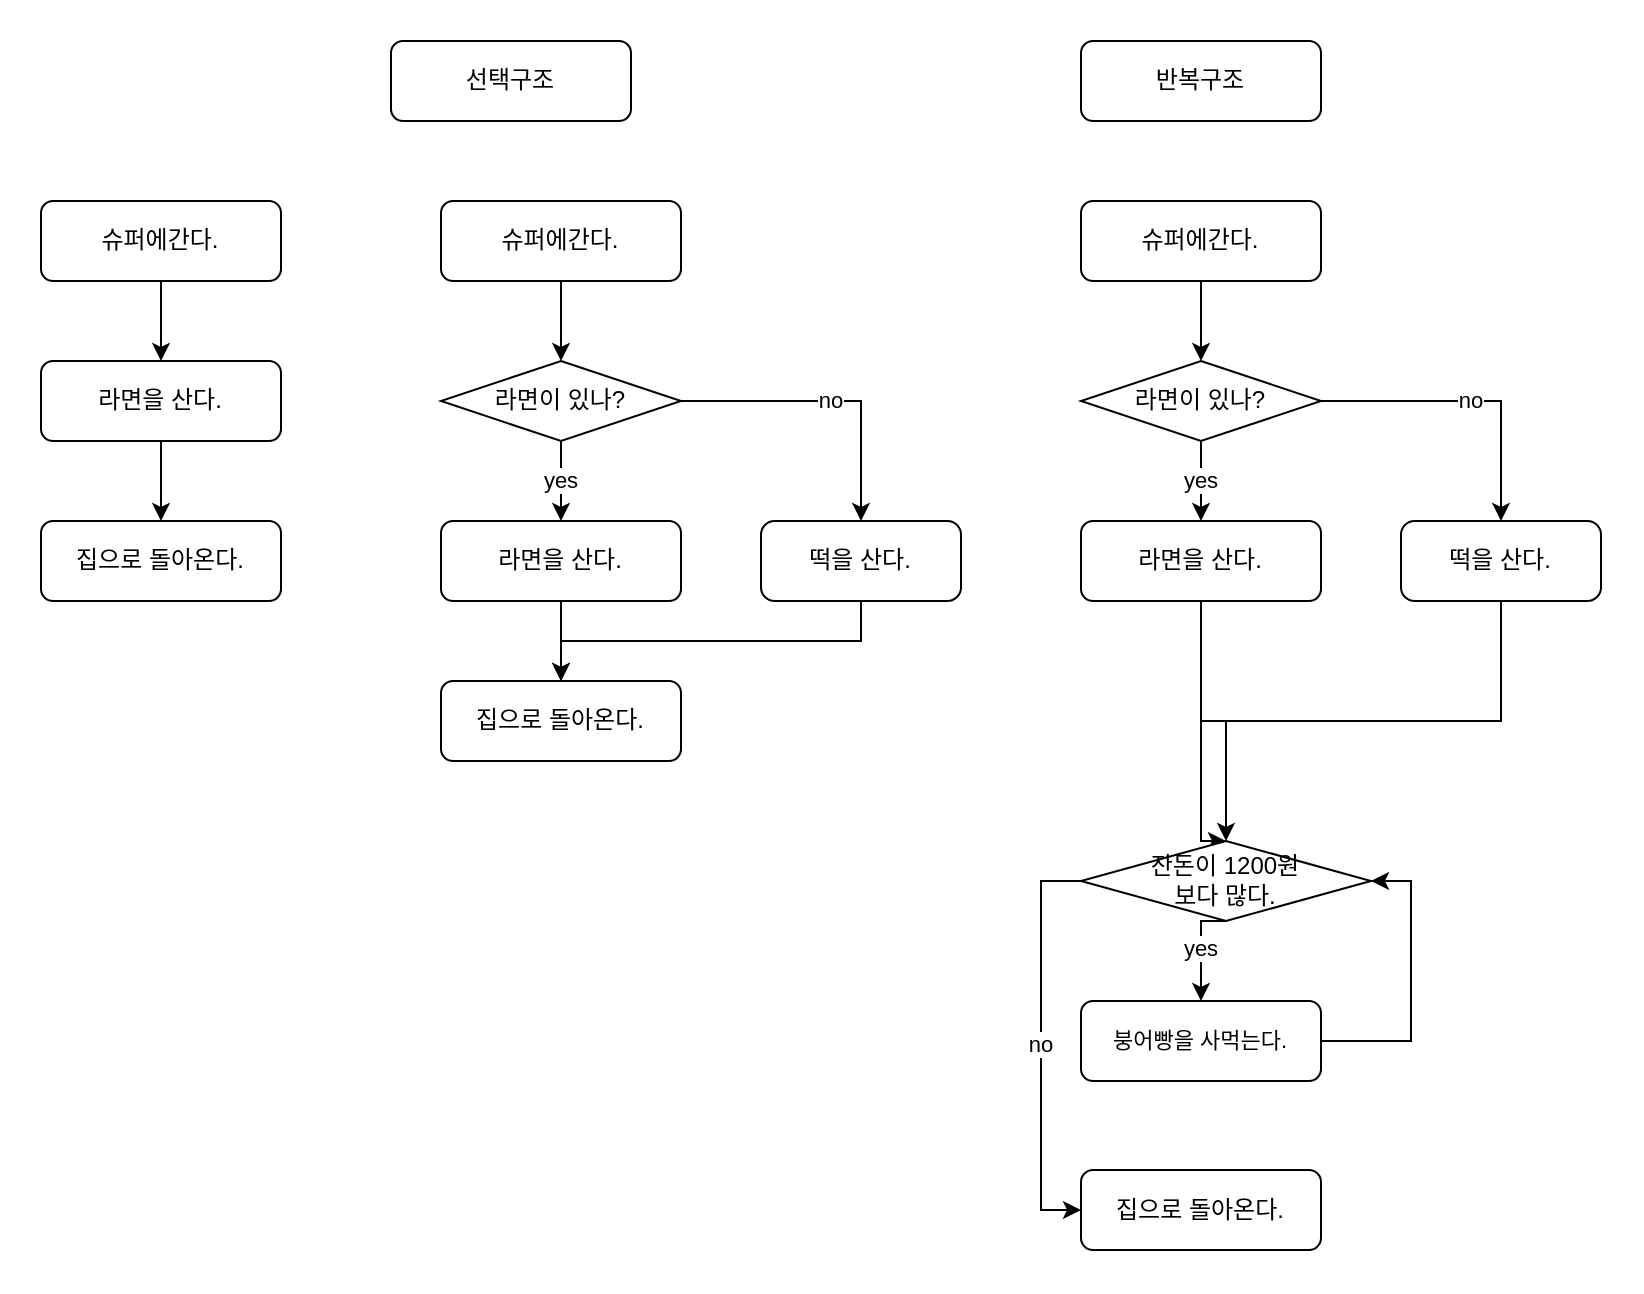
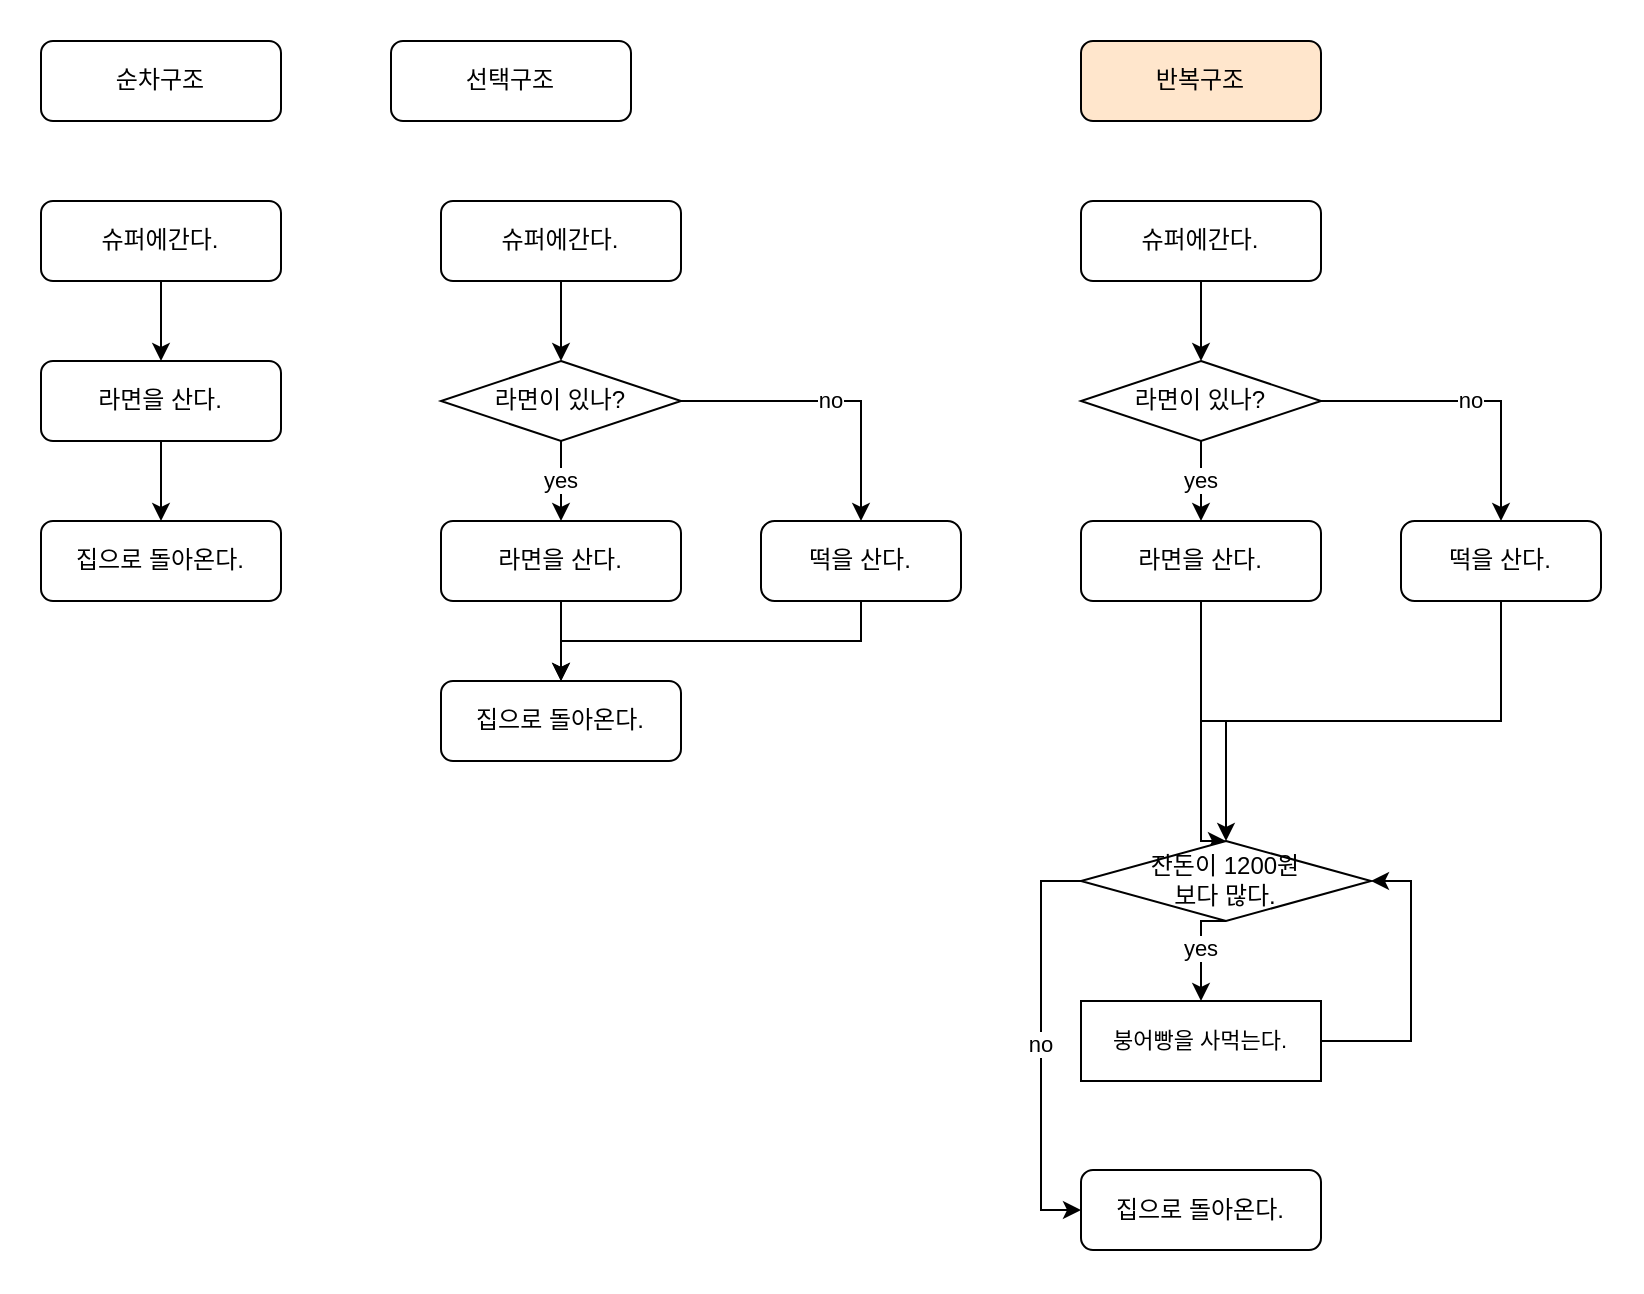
none -> (161, 81)
(1201, 81) -> (1201, 81)
(1201, 1041) -> (1201, 1041)
